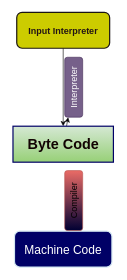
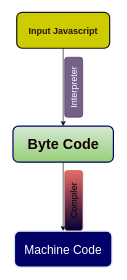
(63, 30) -> (63, 30)
(67, 122) -> (63, 225)
(63, 144) -> (63, 144)
